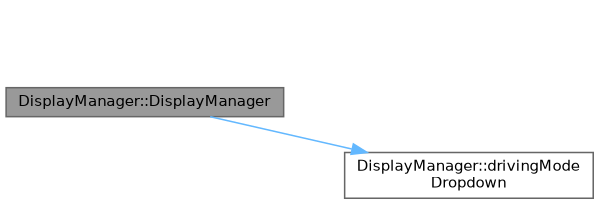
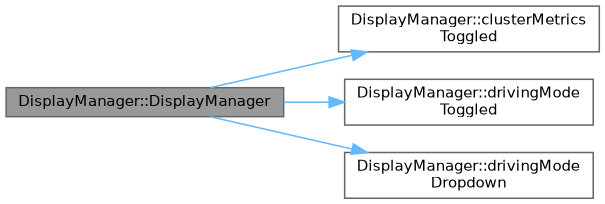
none -> (469, 29)
none -> (469, 102)
